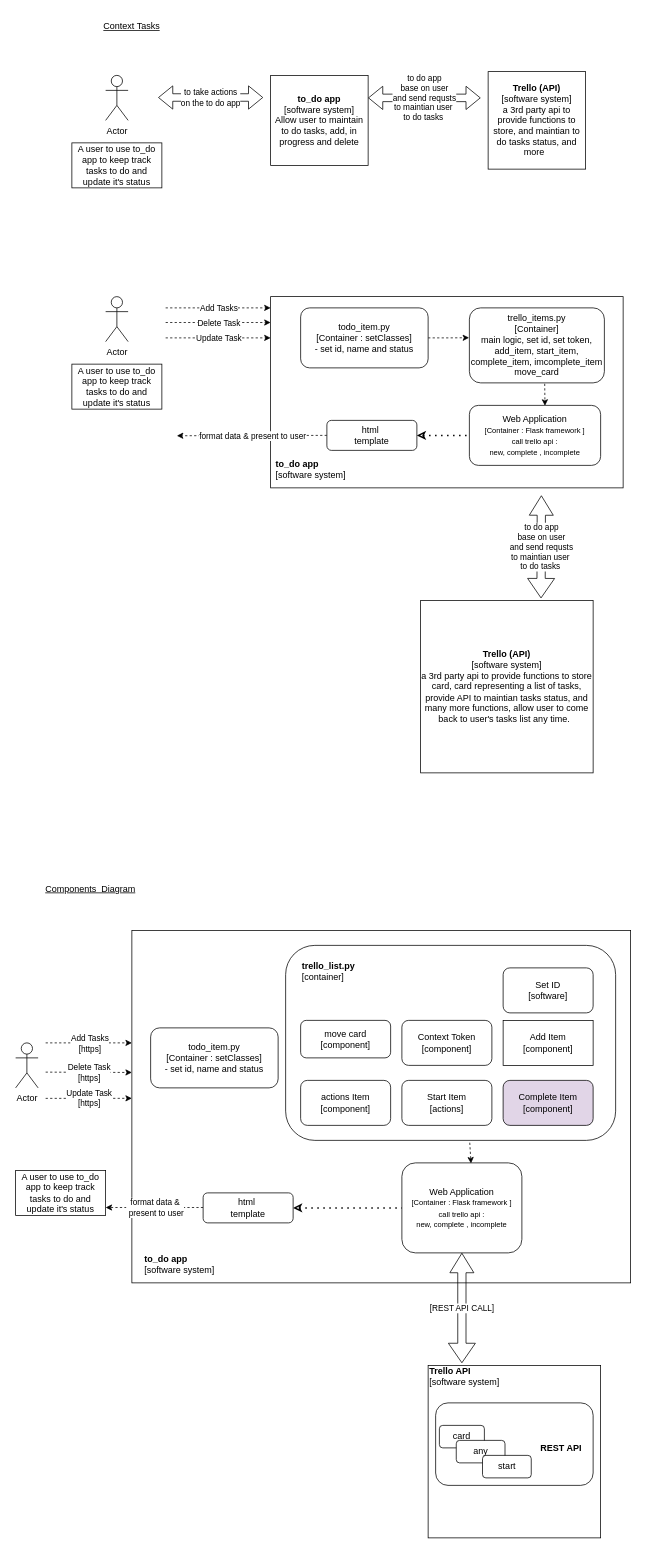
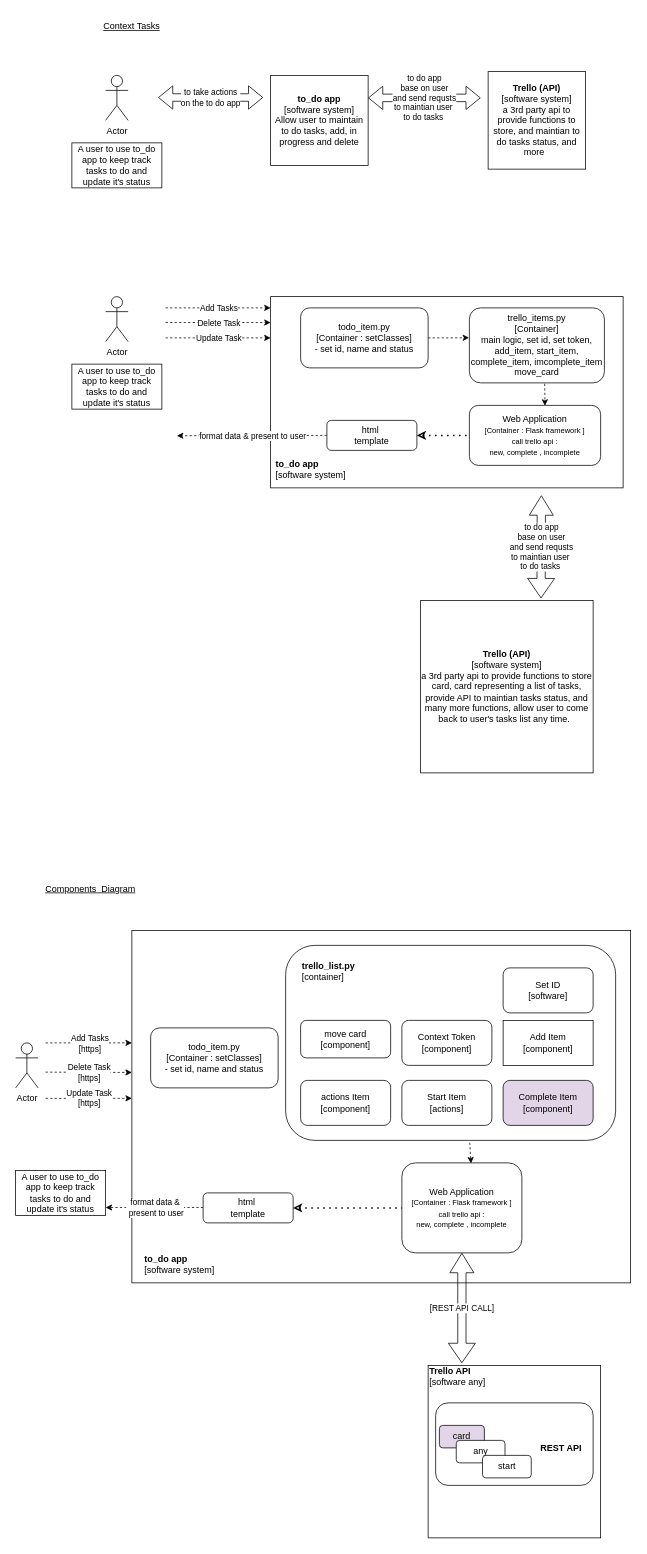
(471, 1377) -> (463, 1377)
(462, 1437) -> (462, 1437)
